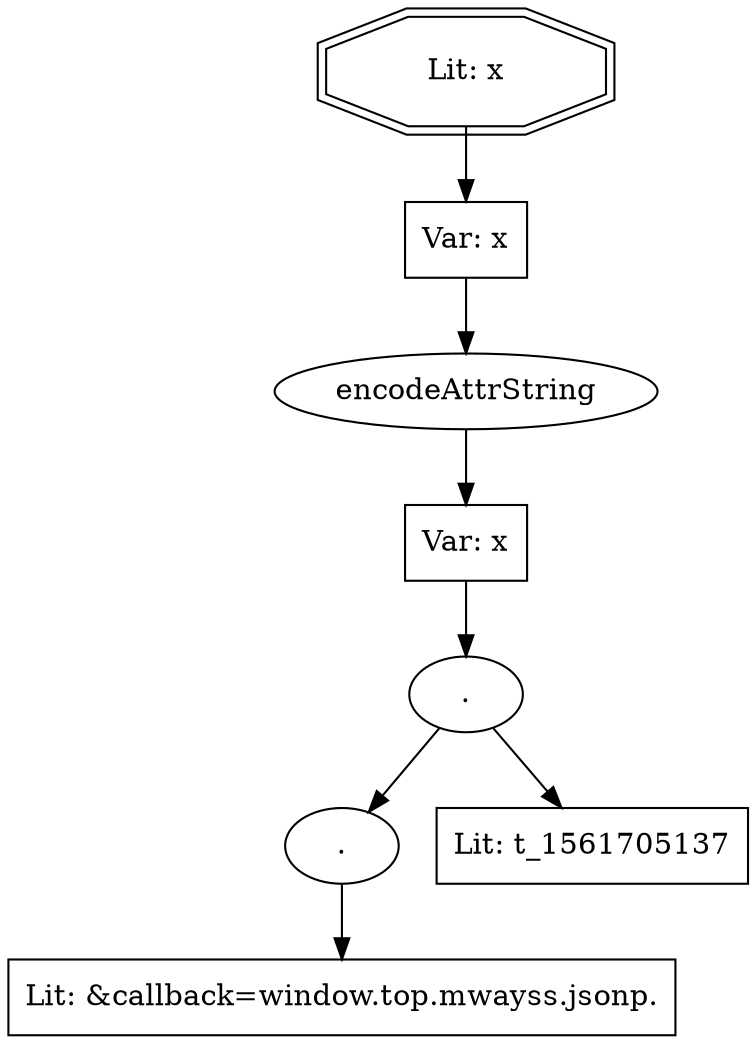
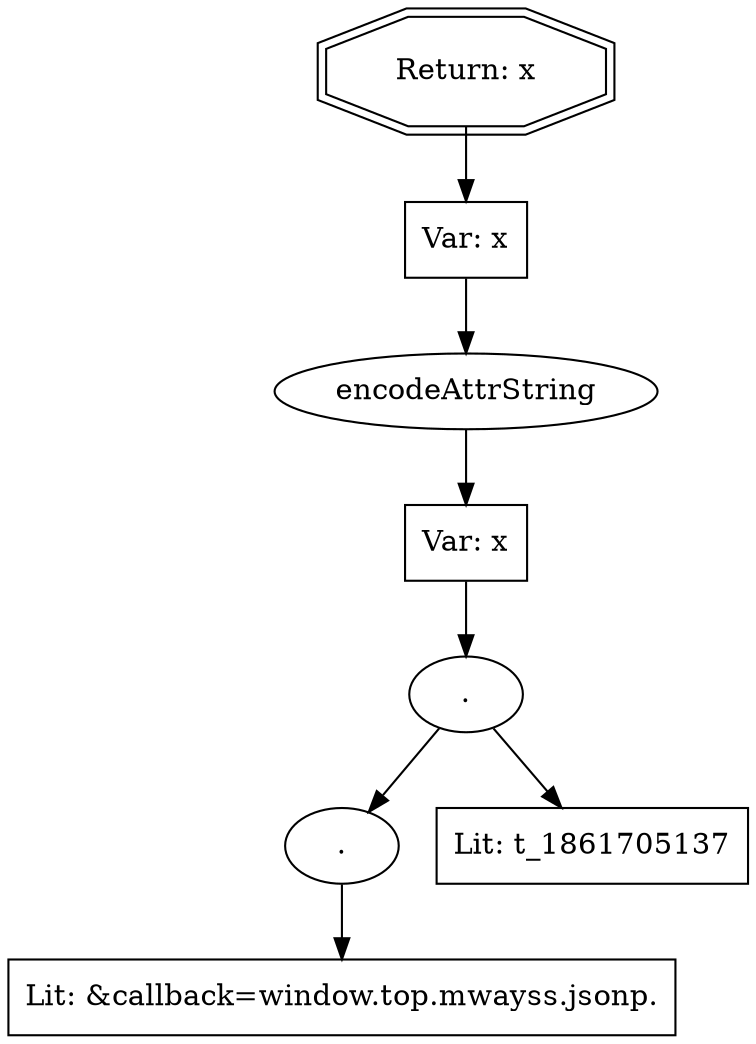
(466, 72) -> (466, 72)
(592, 846) -> (592, 846)
